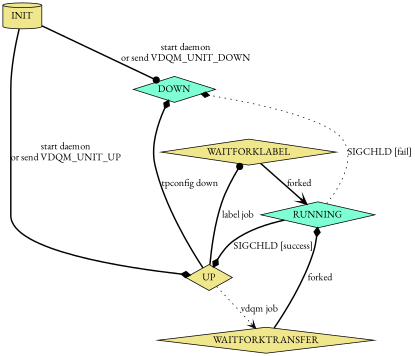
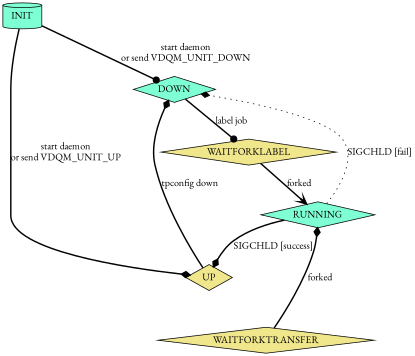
(22, 16) -> (22, 16)
(218, 215) -> (208, 118)
(234, 305) -> none
